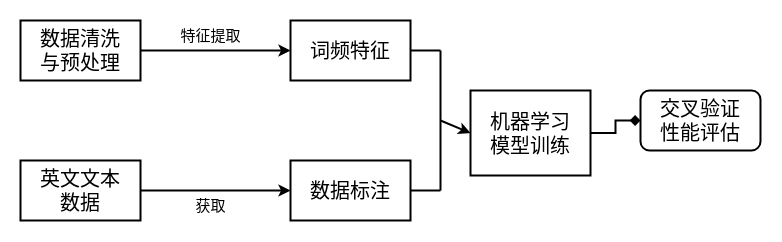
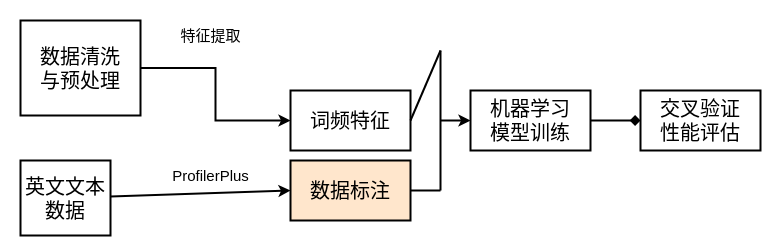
(81, 51) -> (81, 68)
(351, 51) -> (351, 121)
(701, 121) -> (701, 121)
(531, 133) -> (531, 121)
none -> (211, 176)
(81, 191) -> (66, 198)
(351, 191) -> (351, 191)
(211, 206) -> none
